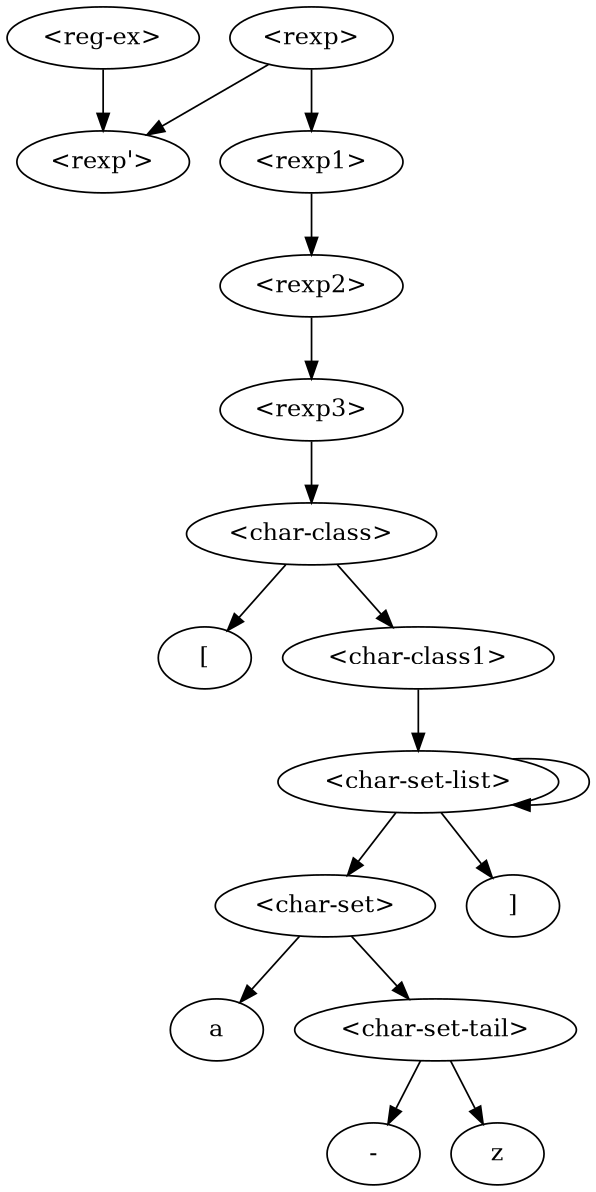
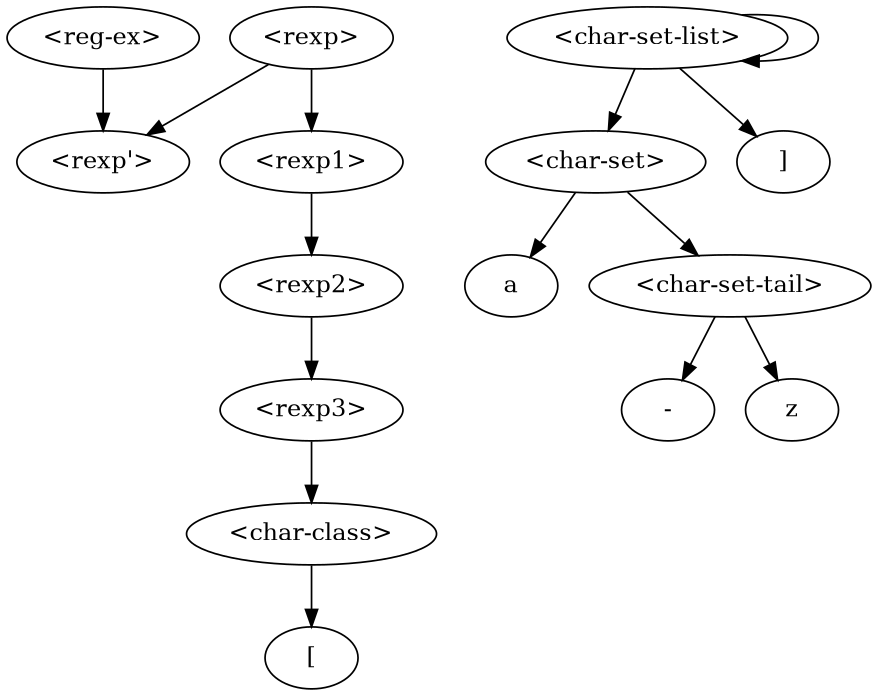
(418, 658) -> none
